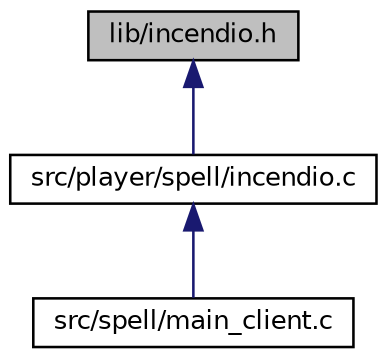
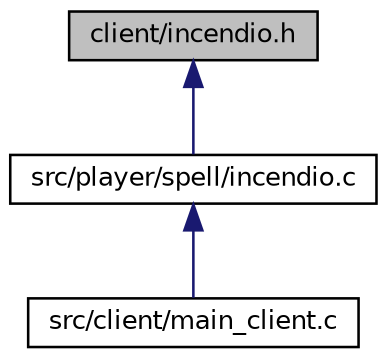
(193, 36) -> (193, 36)
(193, 323) -> (193, 323)
